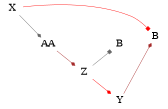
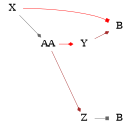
(100, 85) -> (64, 44)
